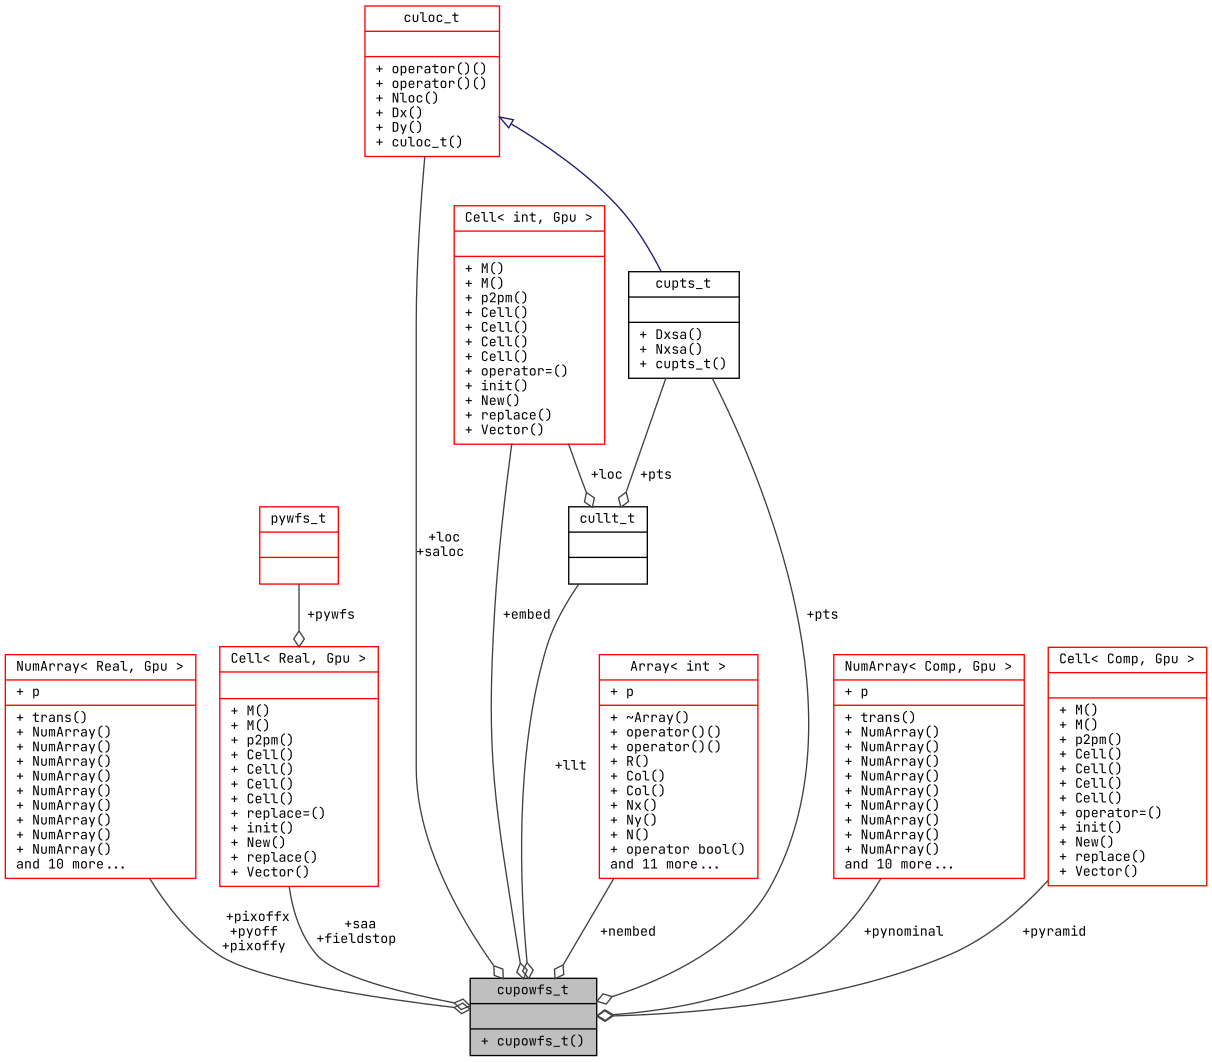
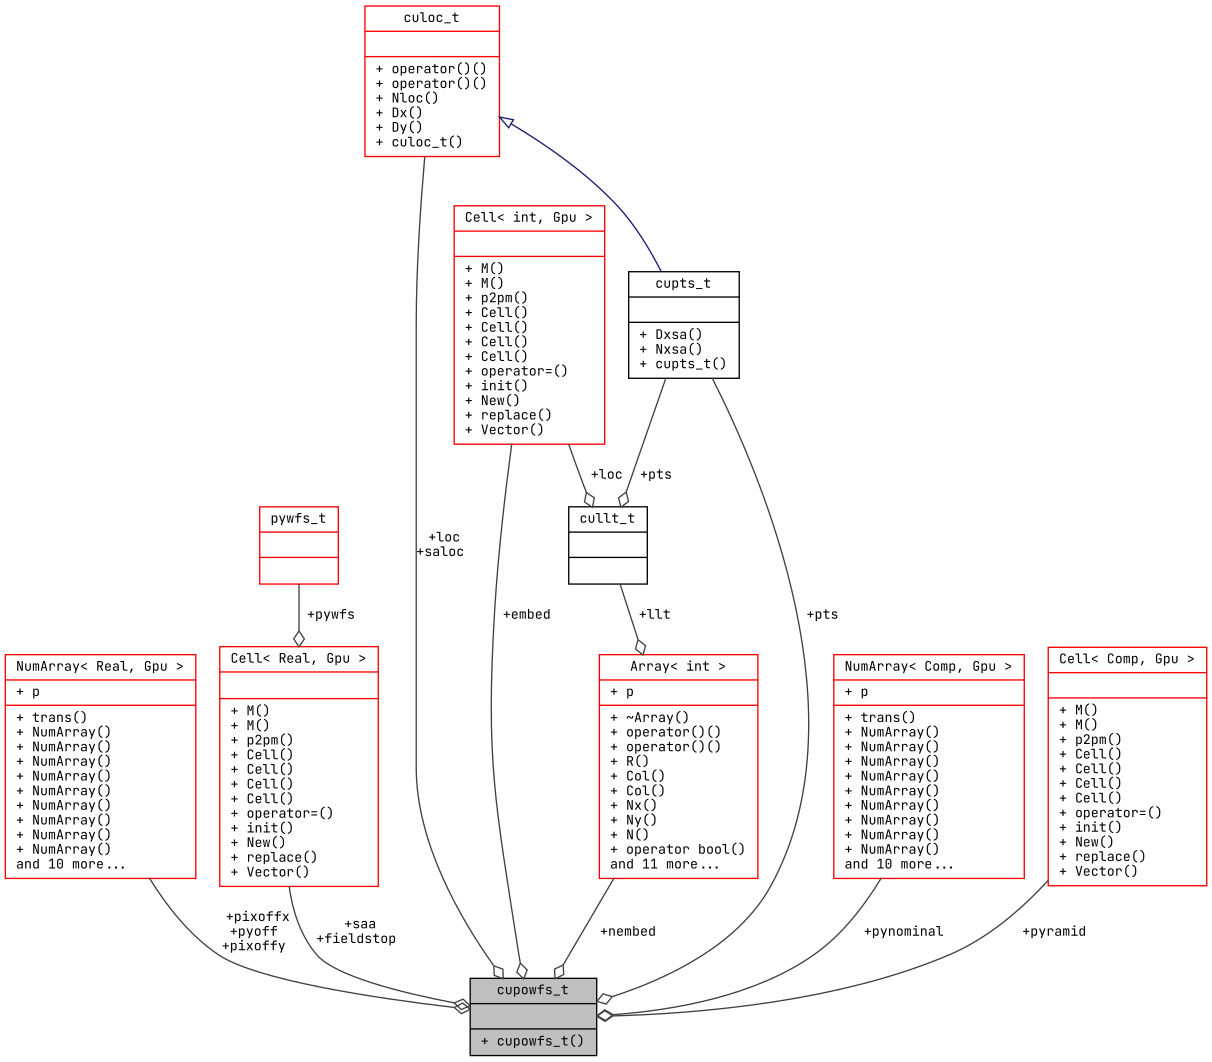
(525, 768) -> (629, 612)
(279, 814) -> (283, 814)
